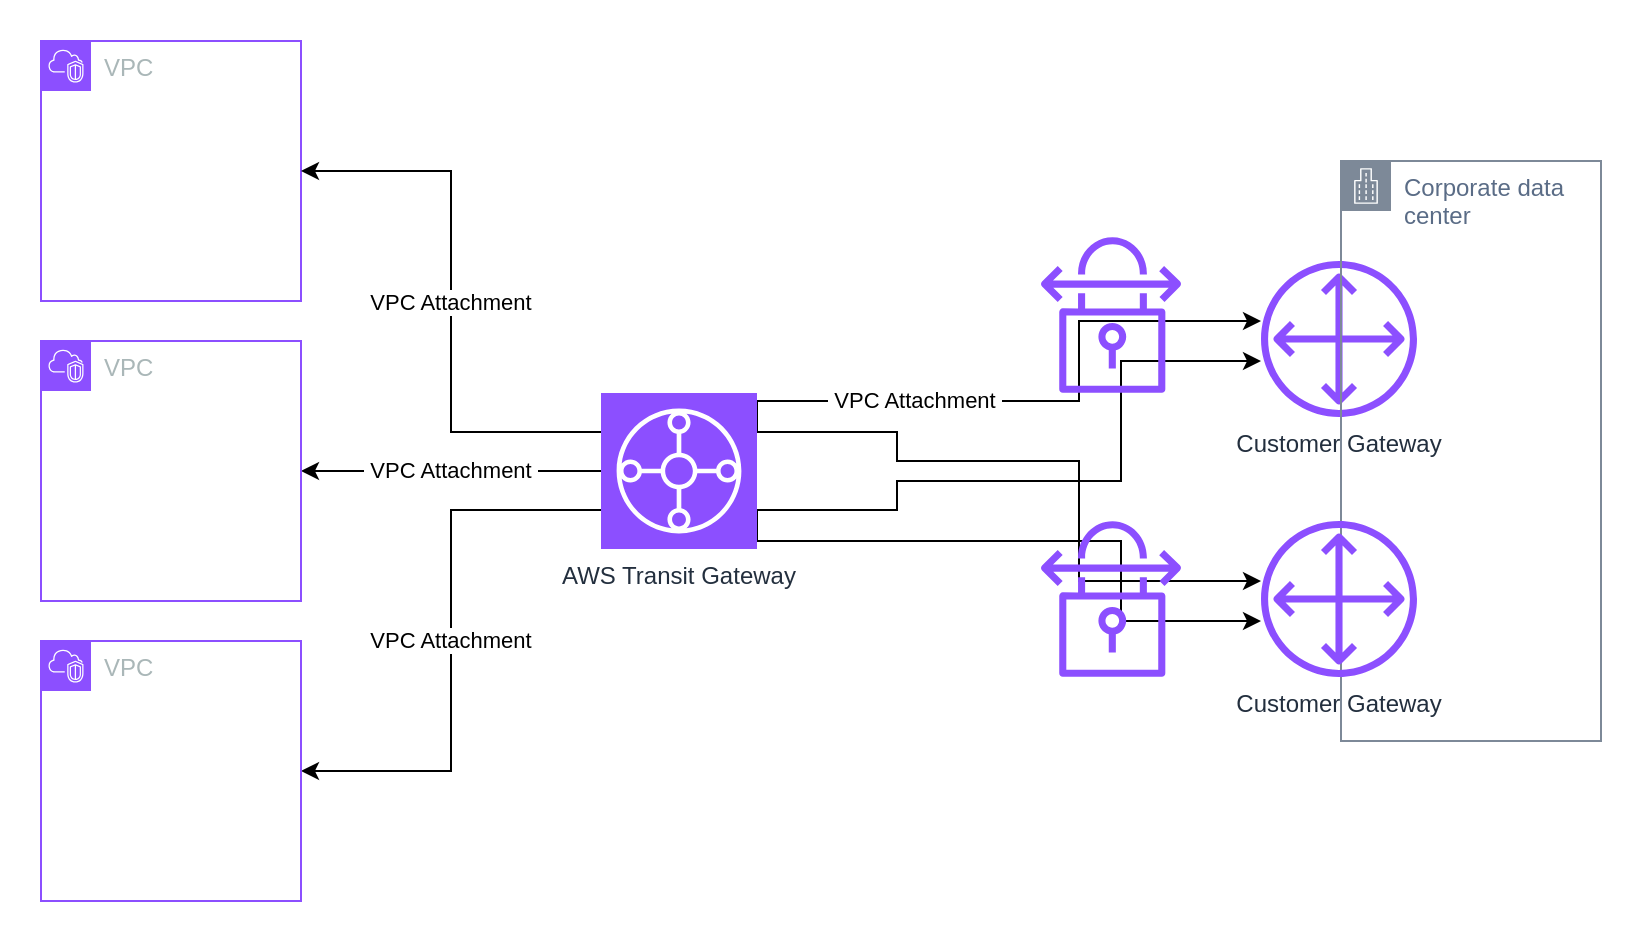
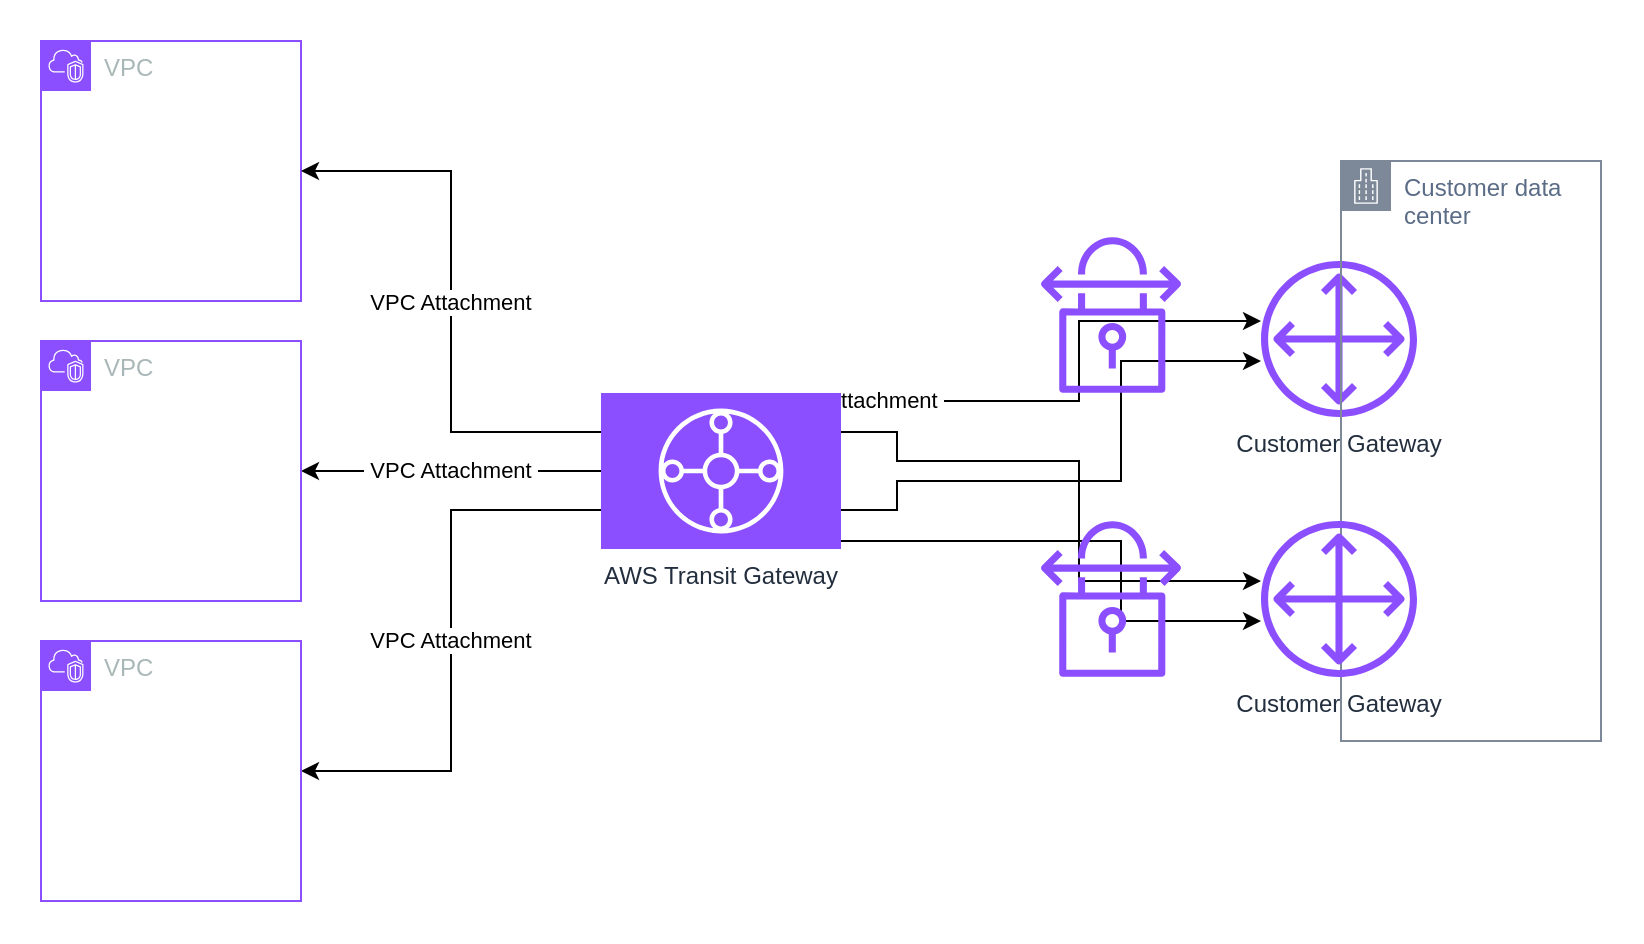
(1503, 204) -> (1503, 204)
(679, 471) -> (721, 471)
